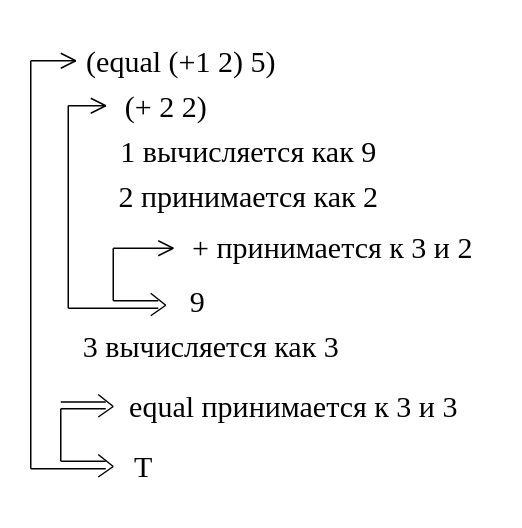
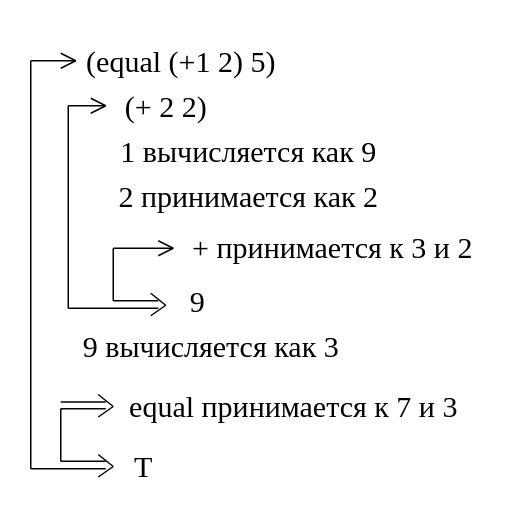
(212, 346) -> (212, 346)
(294, 406) -> (294, 406)
